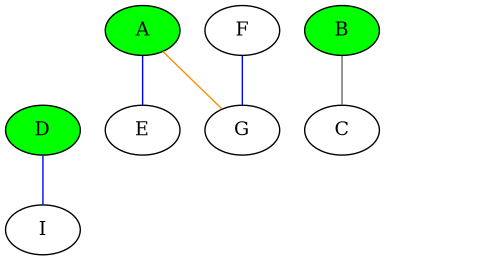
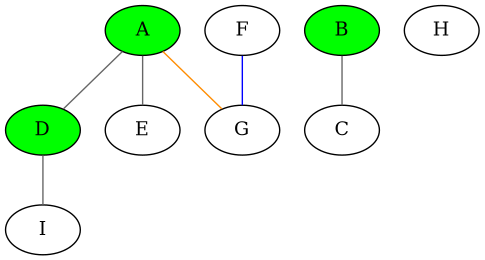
none -> (442, 30)
none -> (93, 80)
(143, 80) -> (143, 80)
(43, 180) -> (43, 180)
